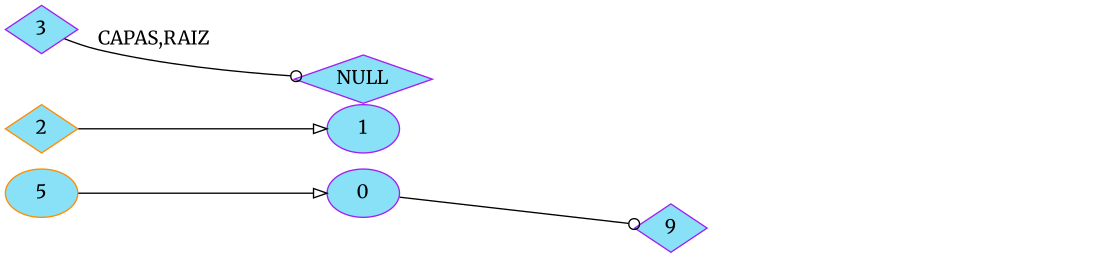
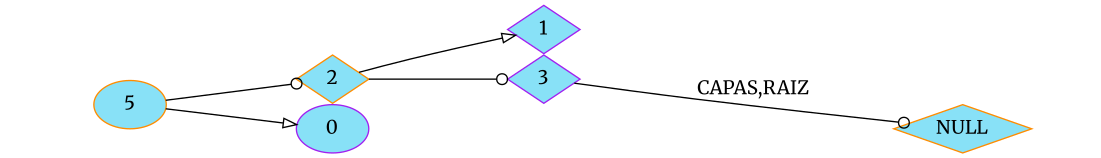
(363, 79) -> (963, 129)
none -> (433, 79)
none -> (228, 92)
(363, 129) -> (544, 30)
(671, 228) -> none
